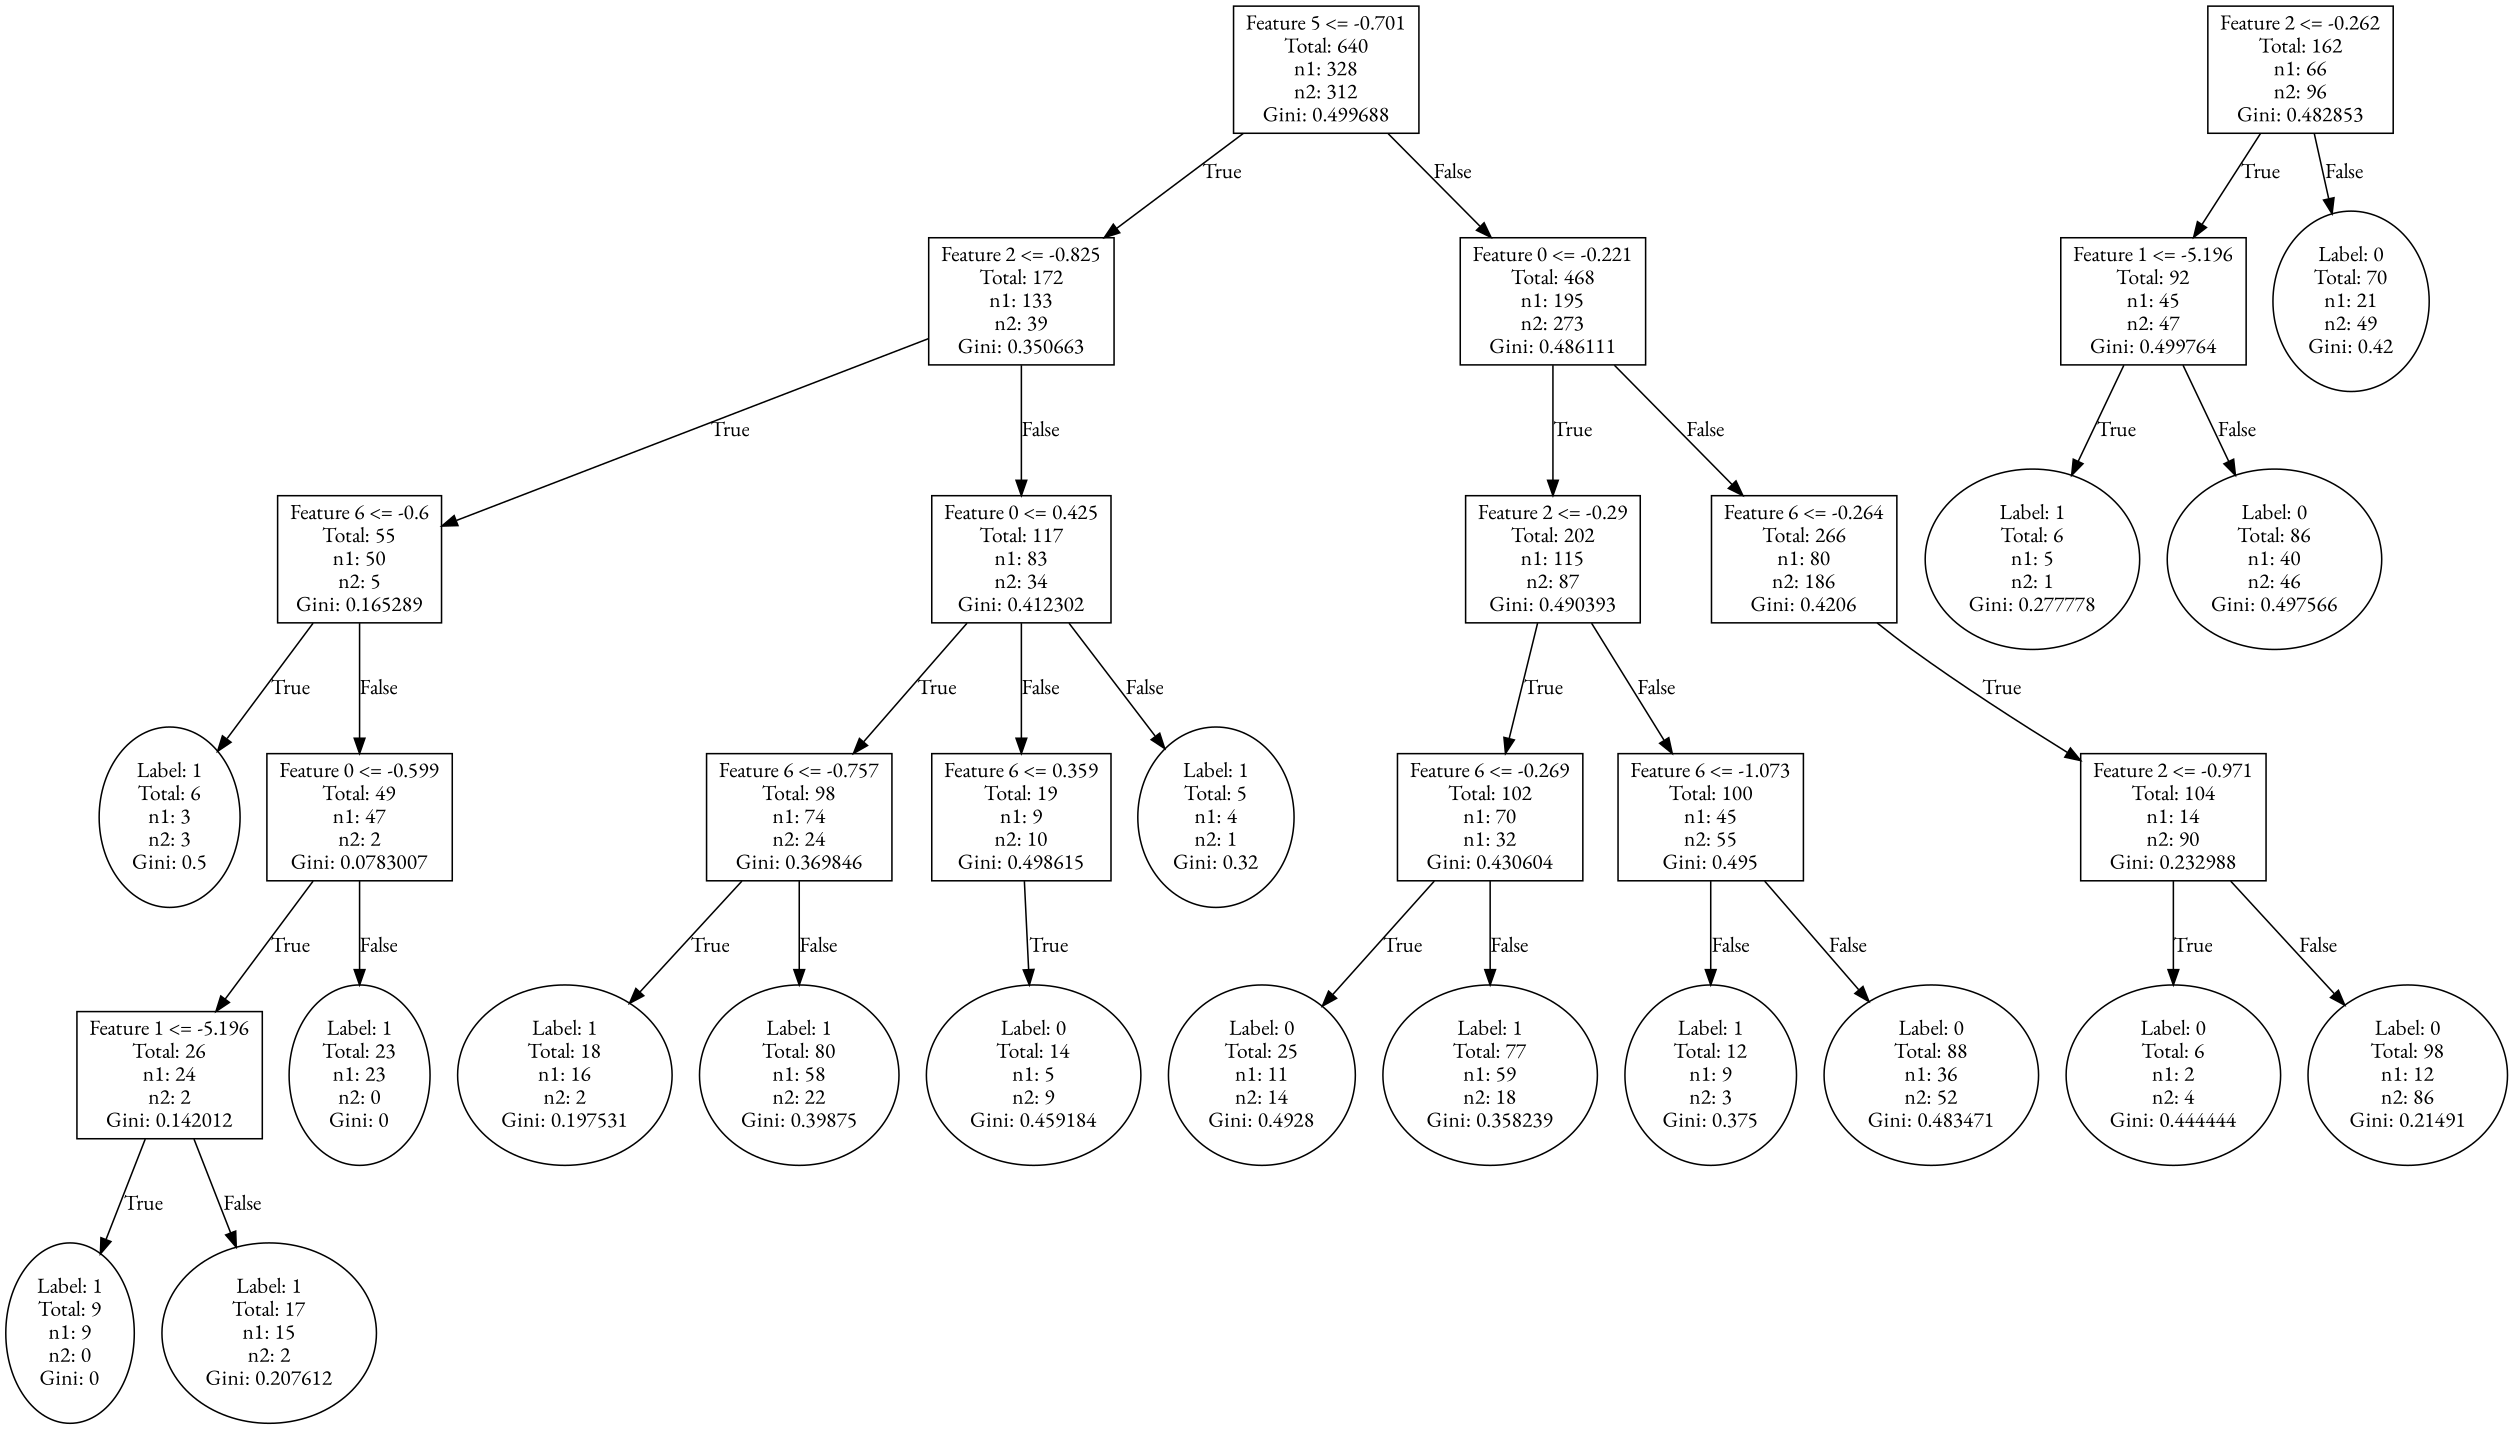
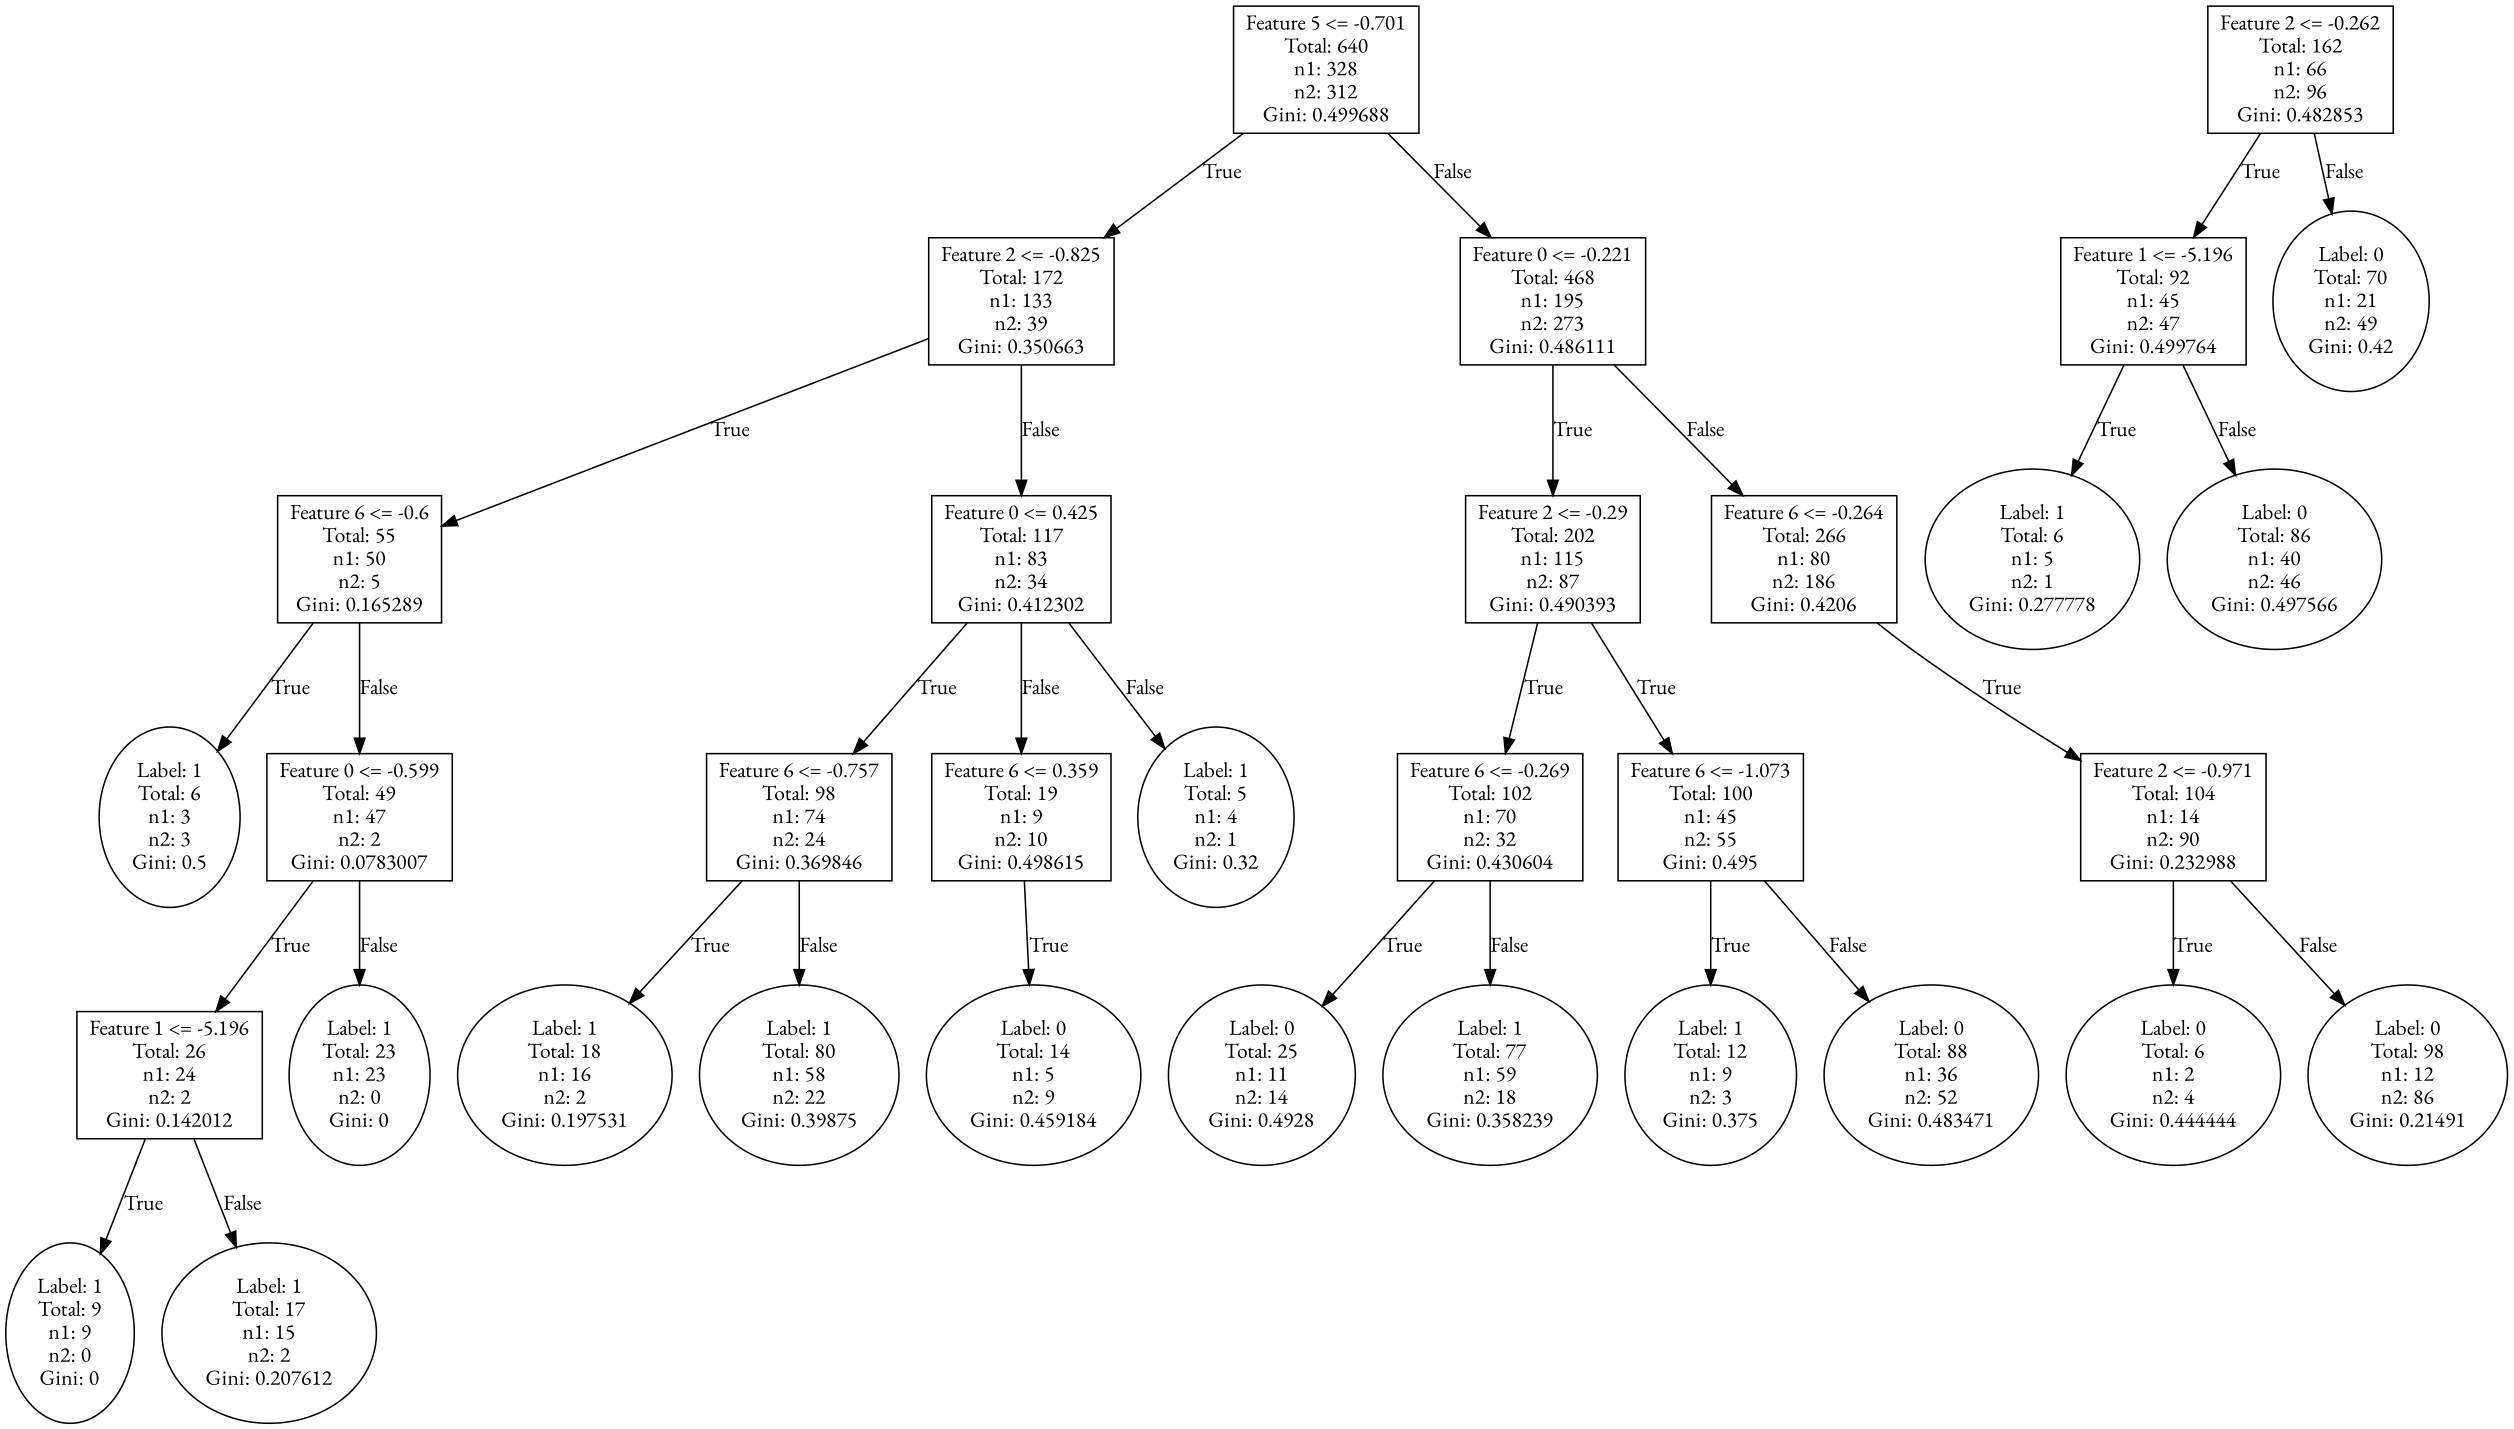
(1656, 688) -> (1656, 688)
(1490, 817) -> (1490, 817)
(1731, 946) -> (1731, 946)
